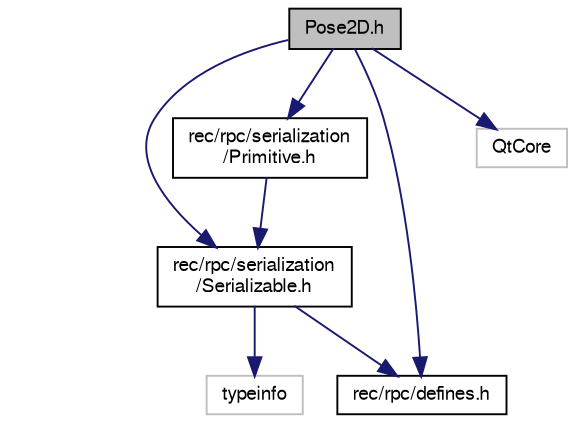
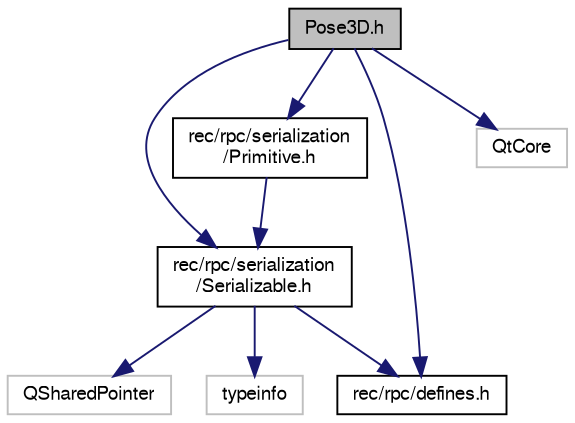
(345, 29) -> (345, 29)
none -> (89, 395)
